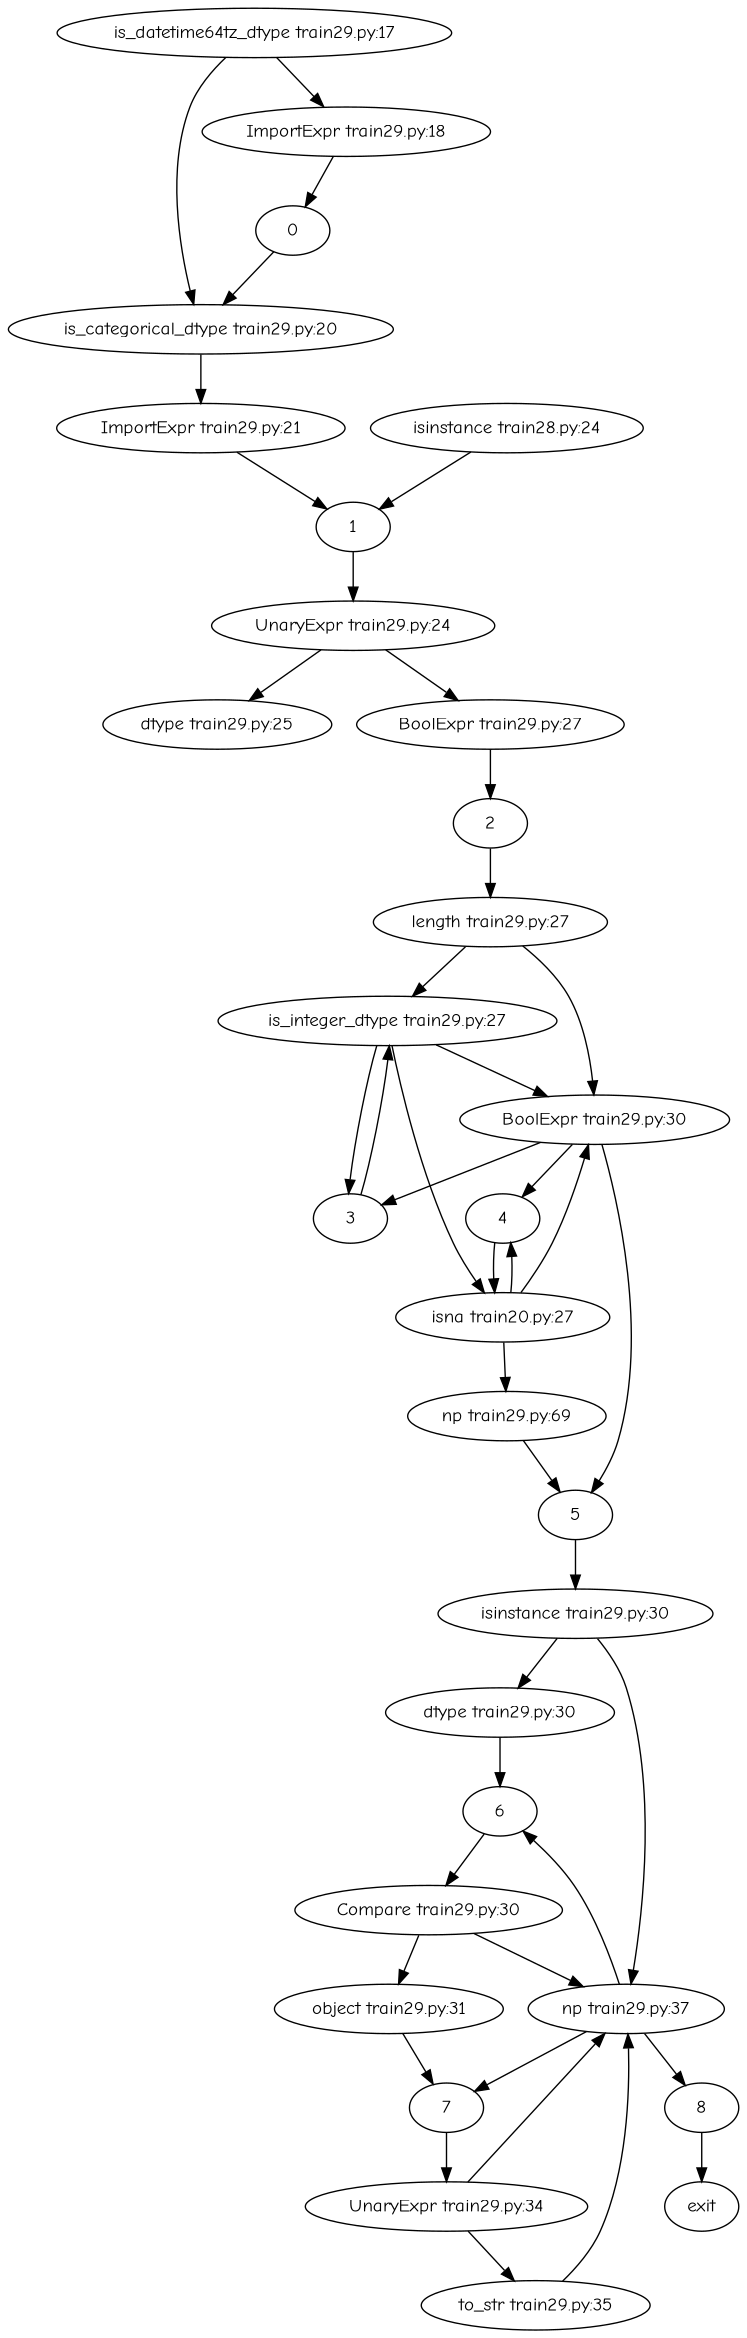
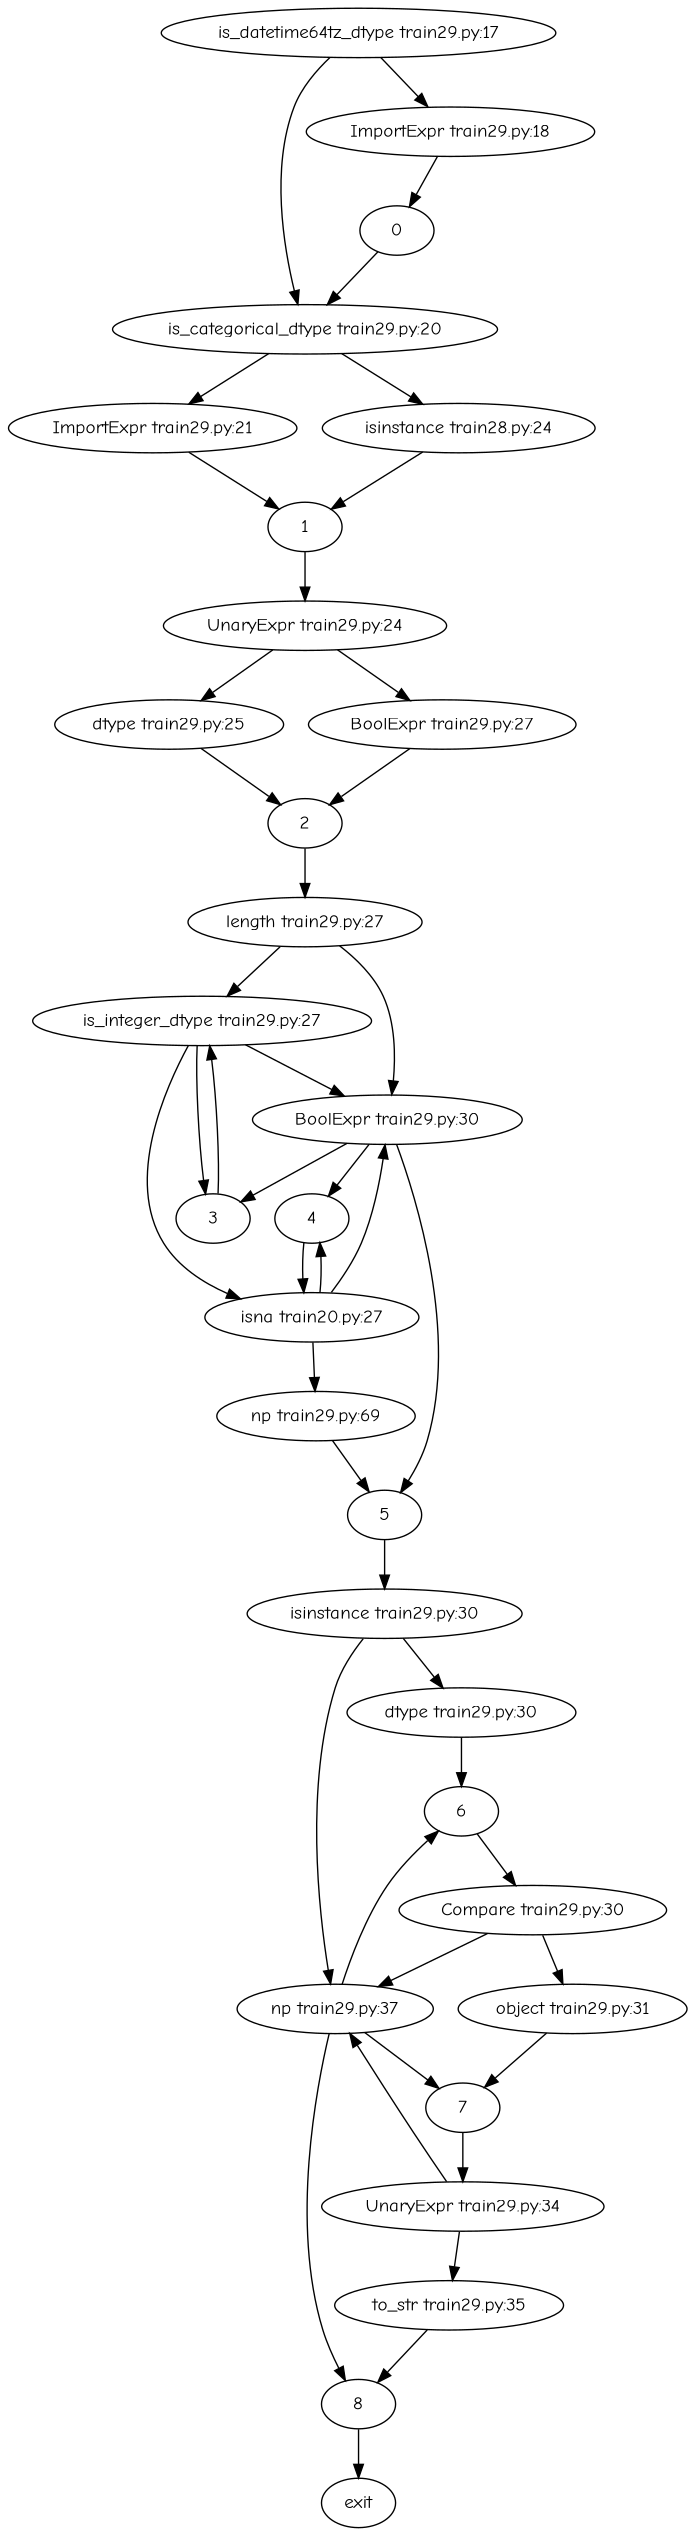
none -> (376, 375)
none -> (235, 772)
(619, 2172) -> (407, 2351)
